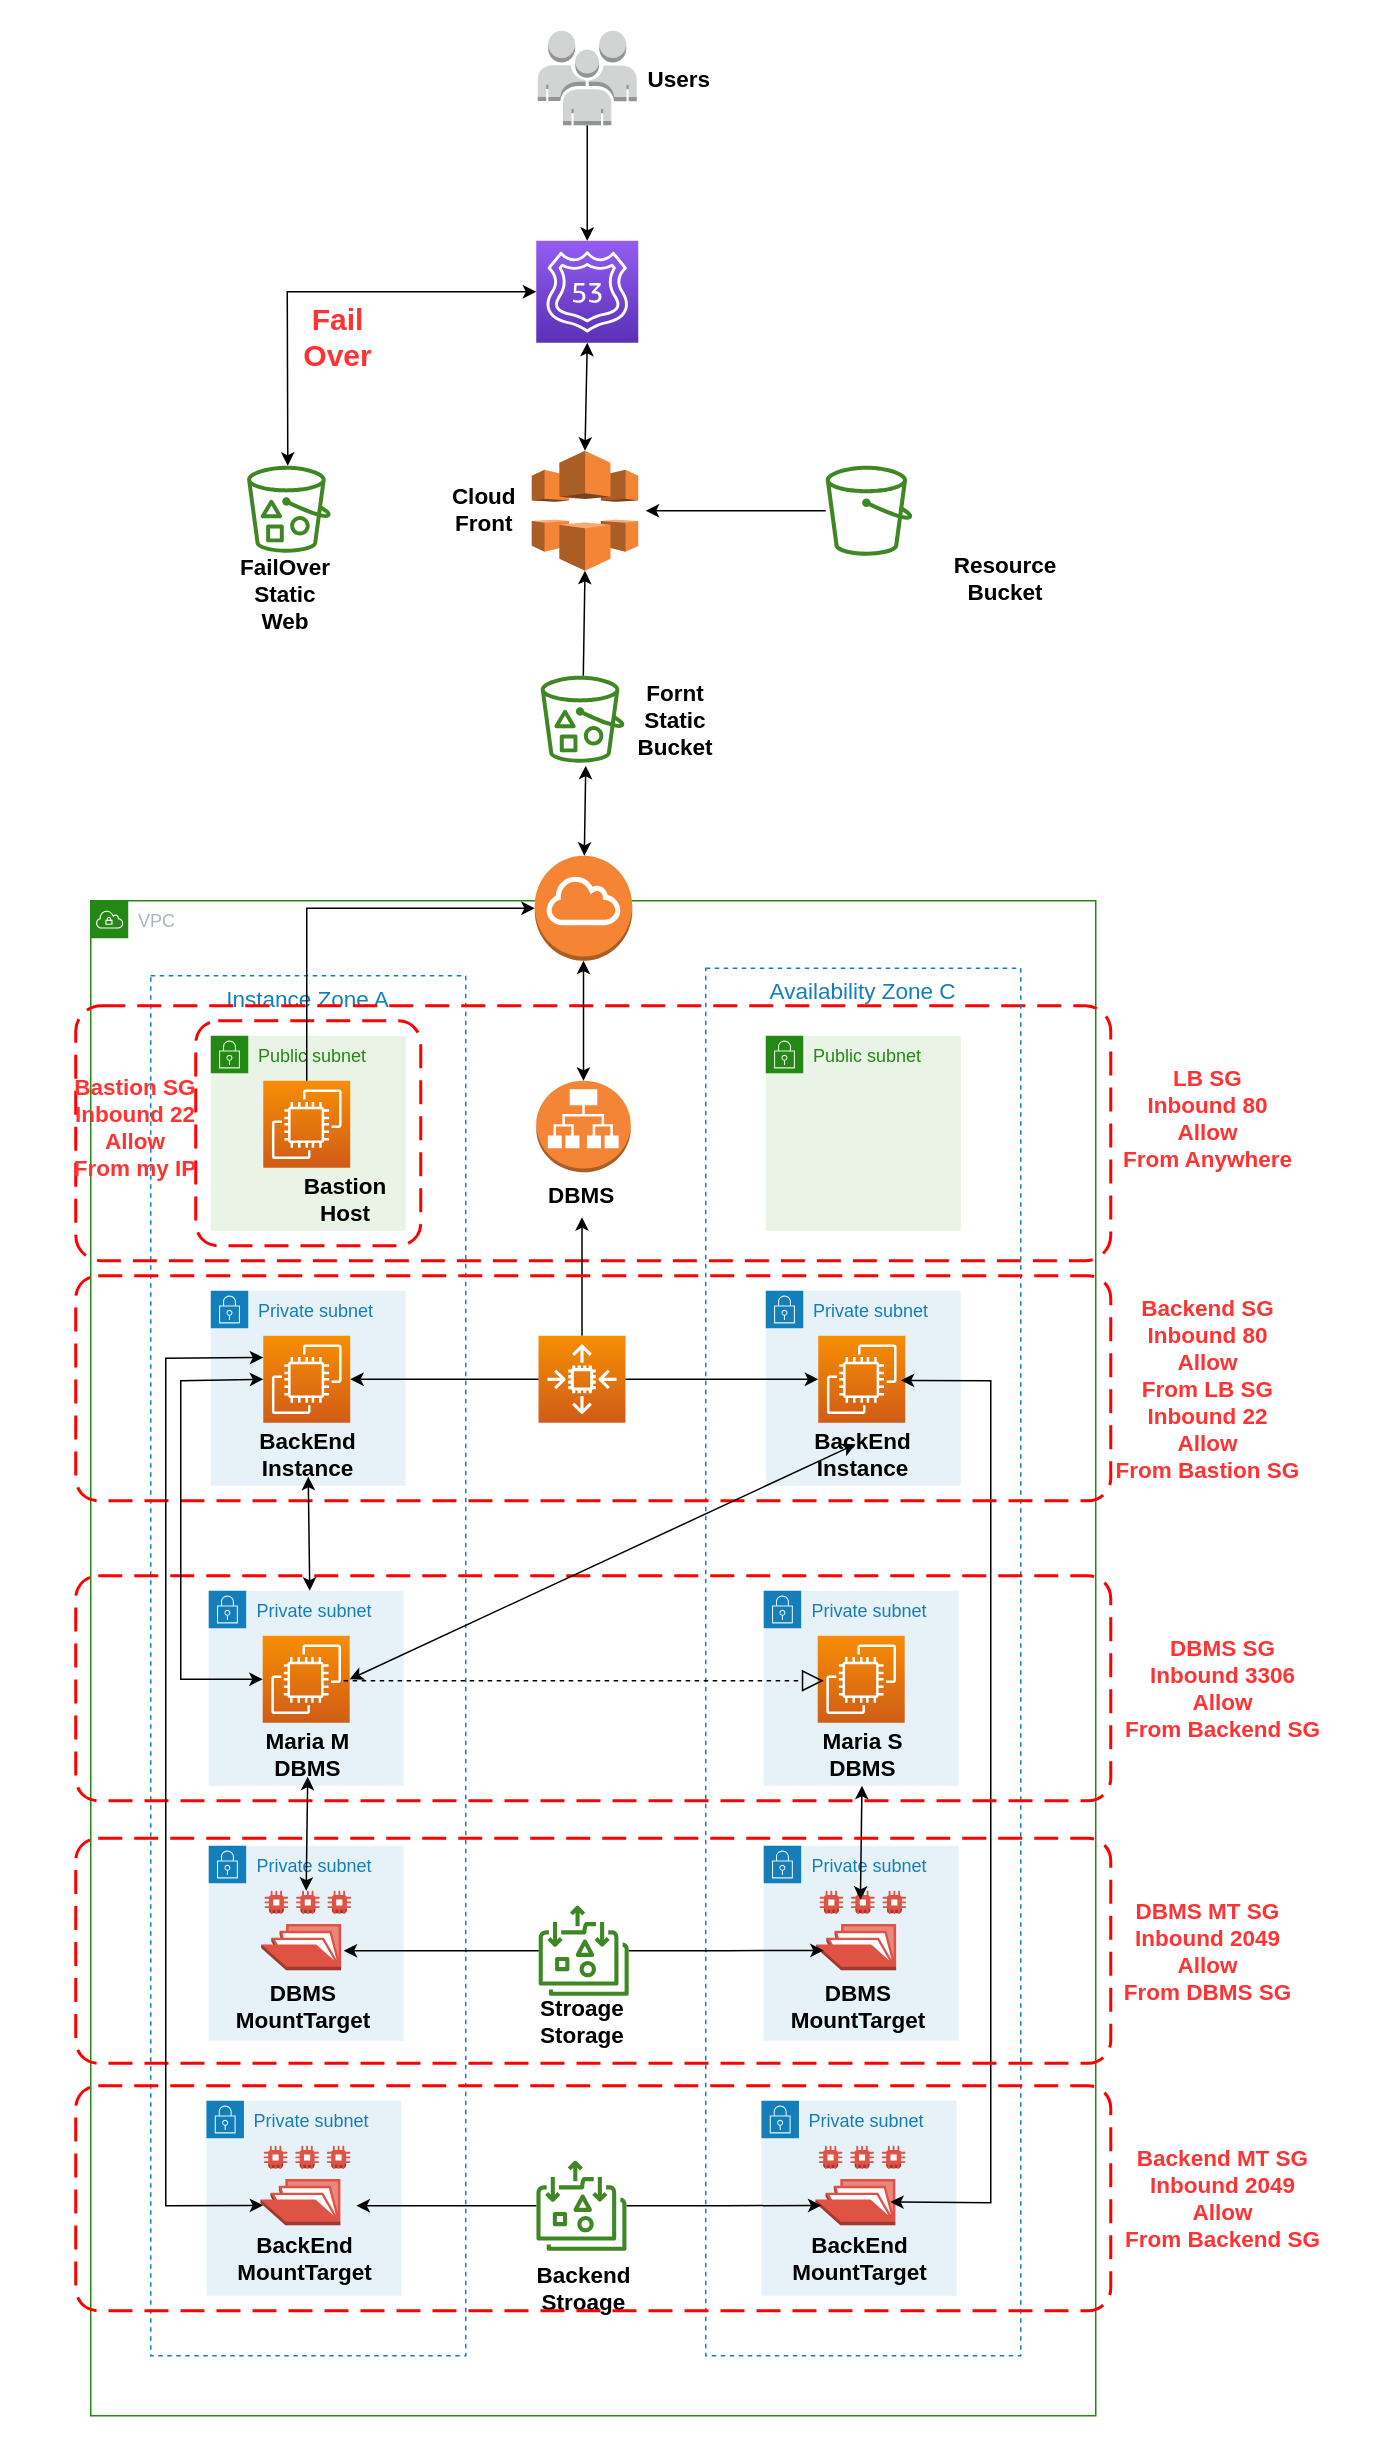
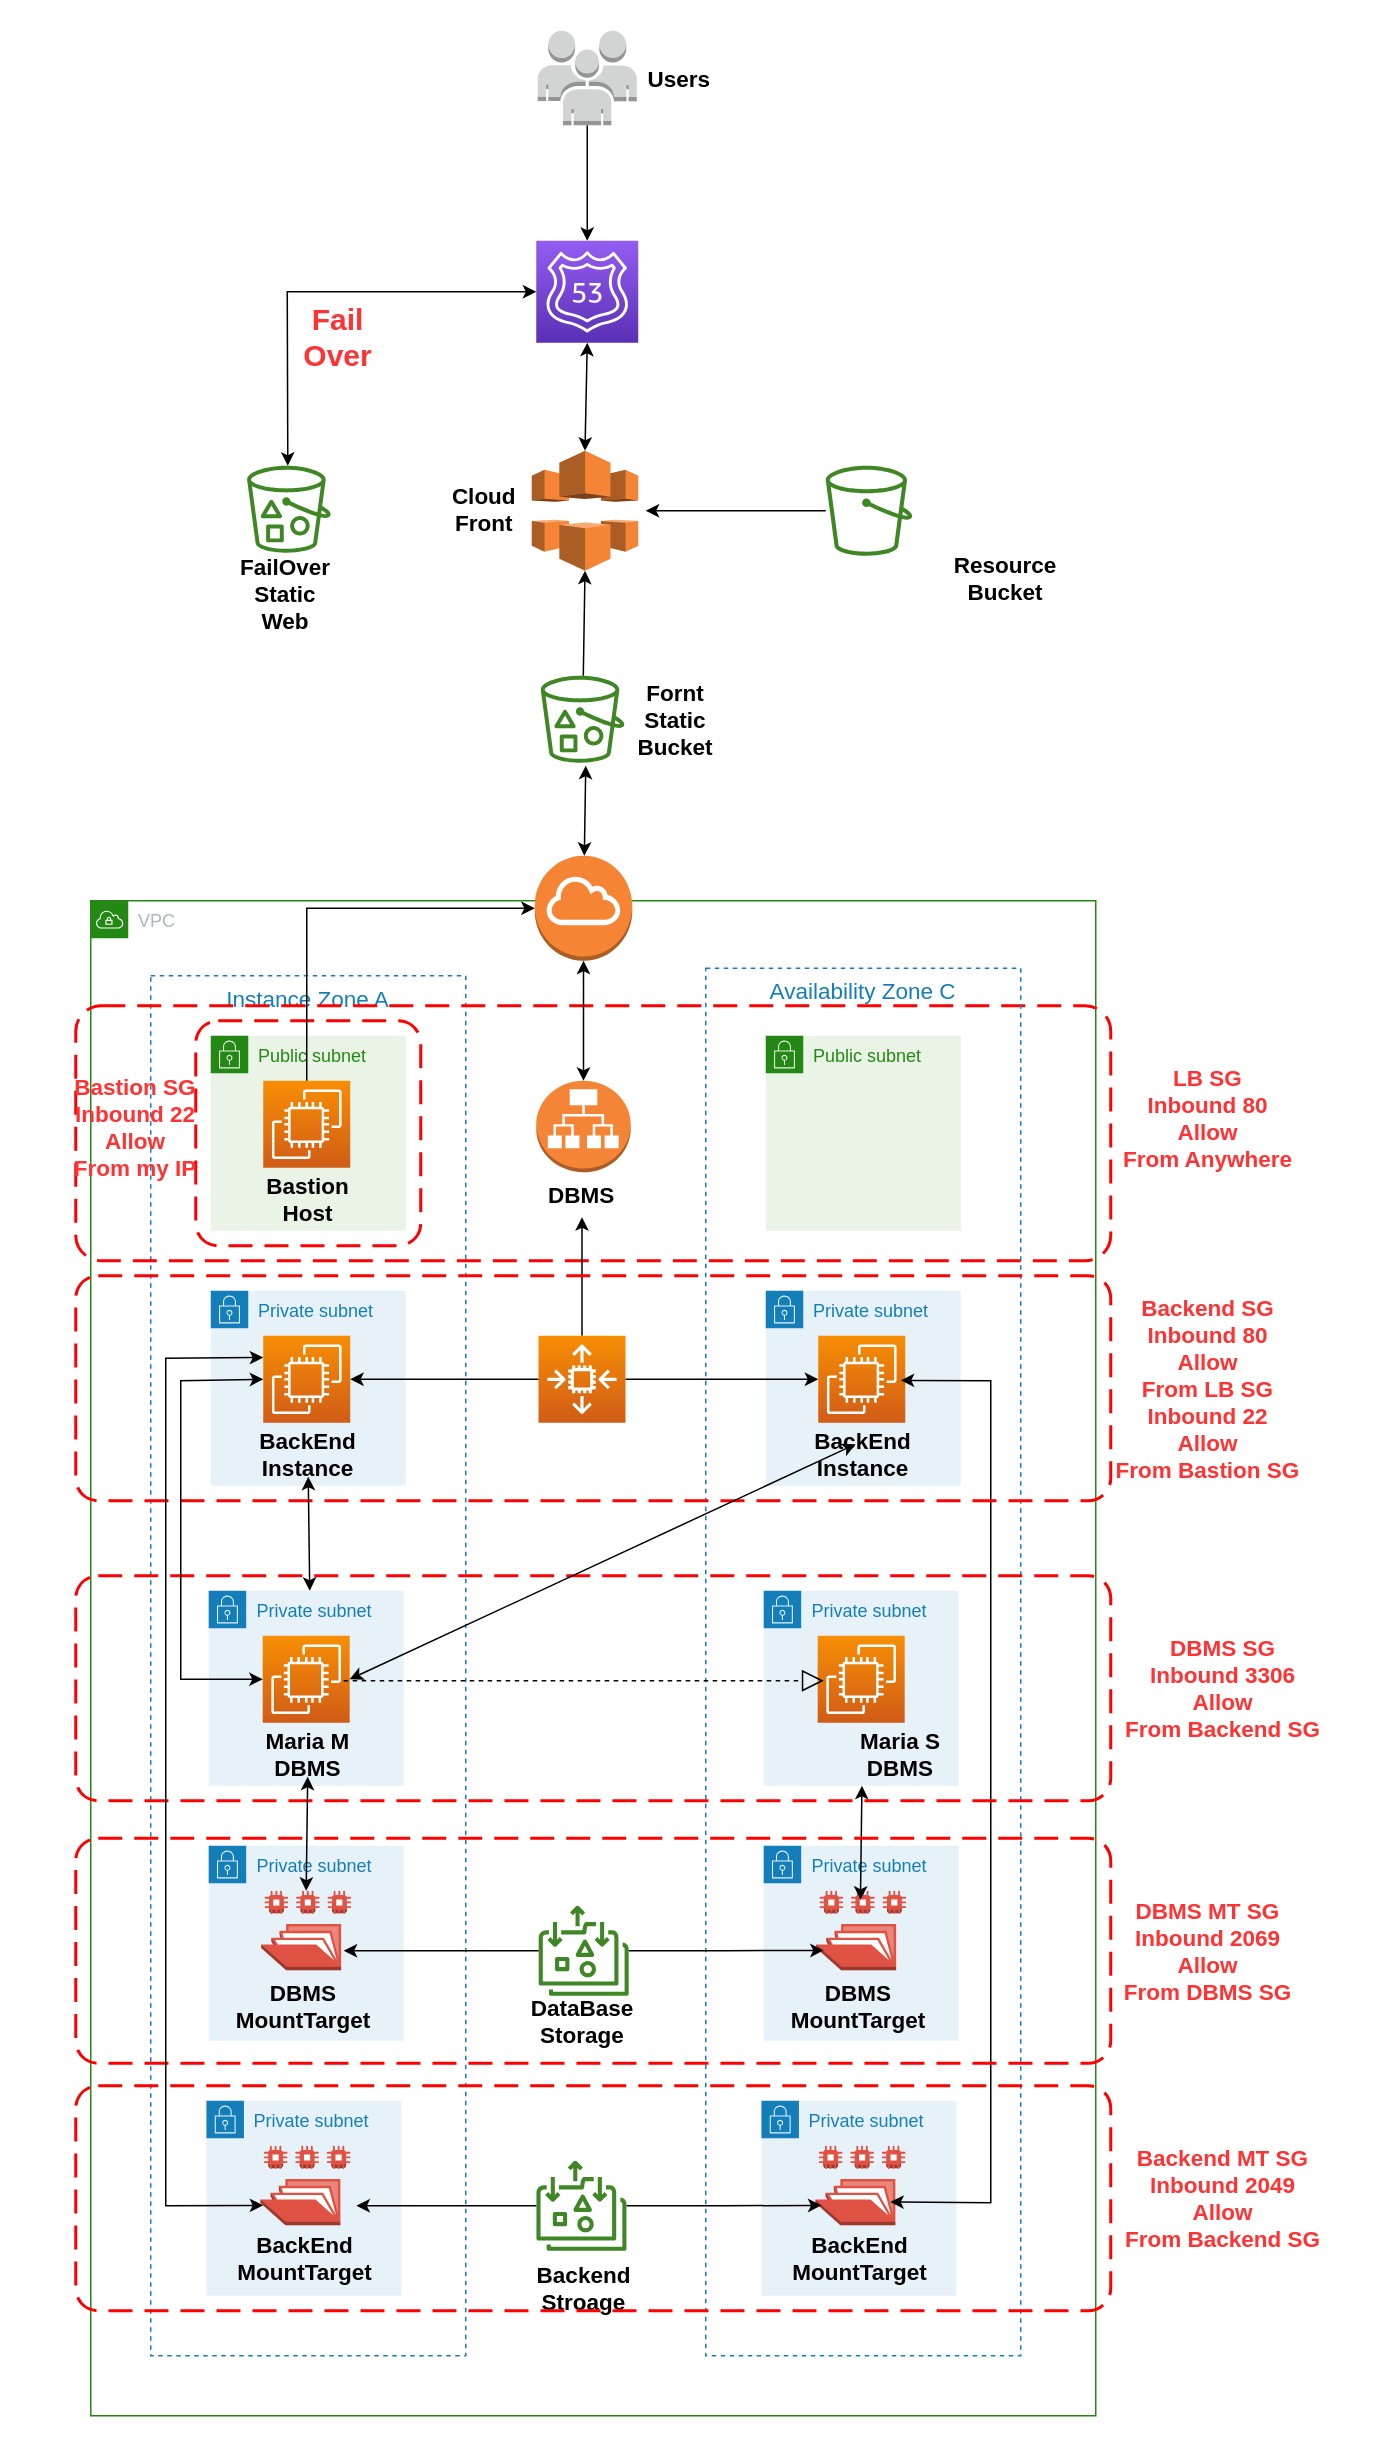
(346, 1199) -> (308, 1199)
(863, 1754) -> (900, 1754)
(1208, 1951) -> (1208, 1951)
(583, 2021) -> (583, 2021)
